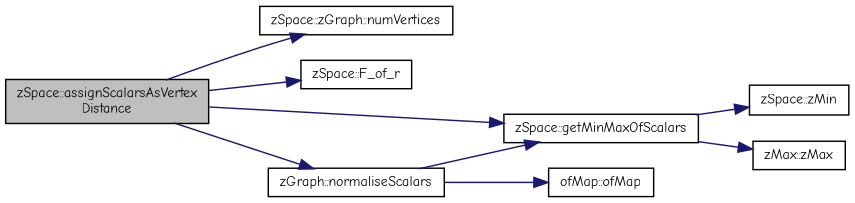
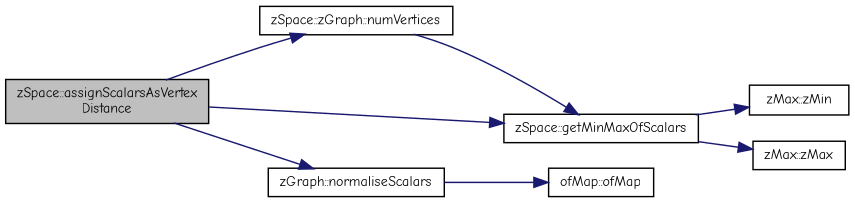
(356, 75) -> none
(799, 100) -> (799, 100)
(472, 157) -> (492, 66)
